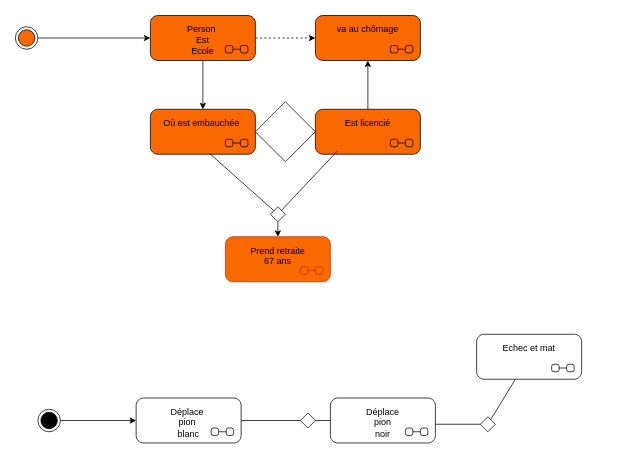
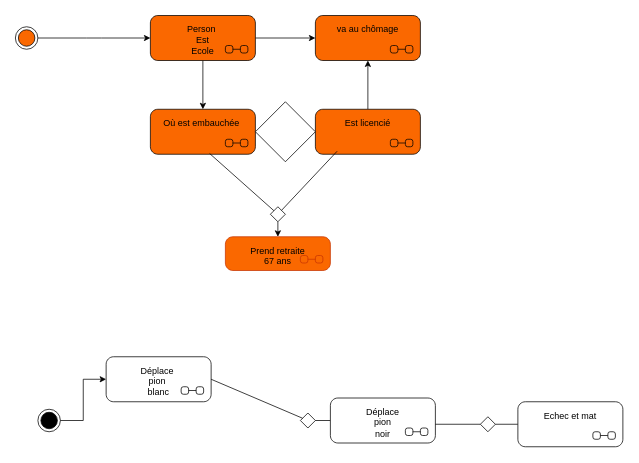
(282, 38) -> (282, 38)
(278, 259) -> (278, 254)
(529, 357) -> (570, 424)
(189, 420) -> (159, 379)
